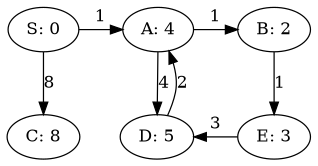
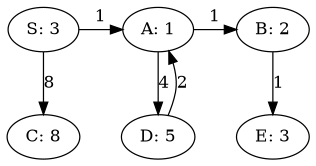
(43, 30) -> (43, 30)
(158, 30) -> (158, 30)
(222, 137) -> none
